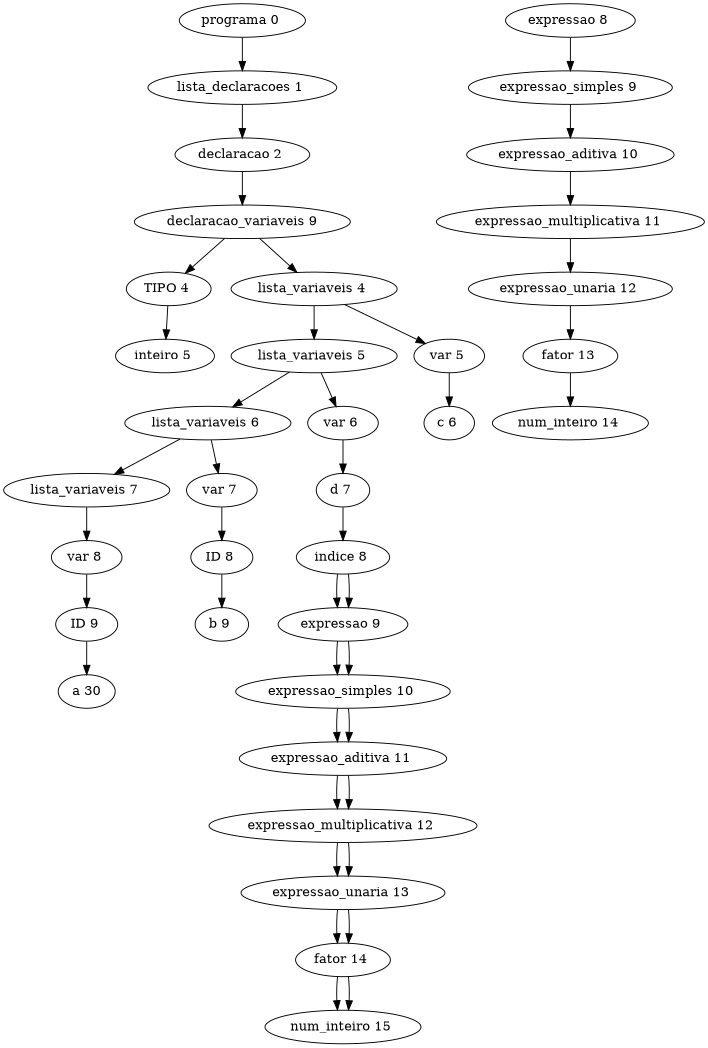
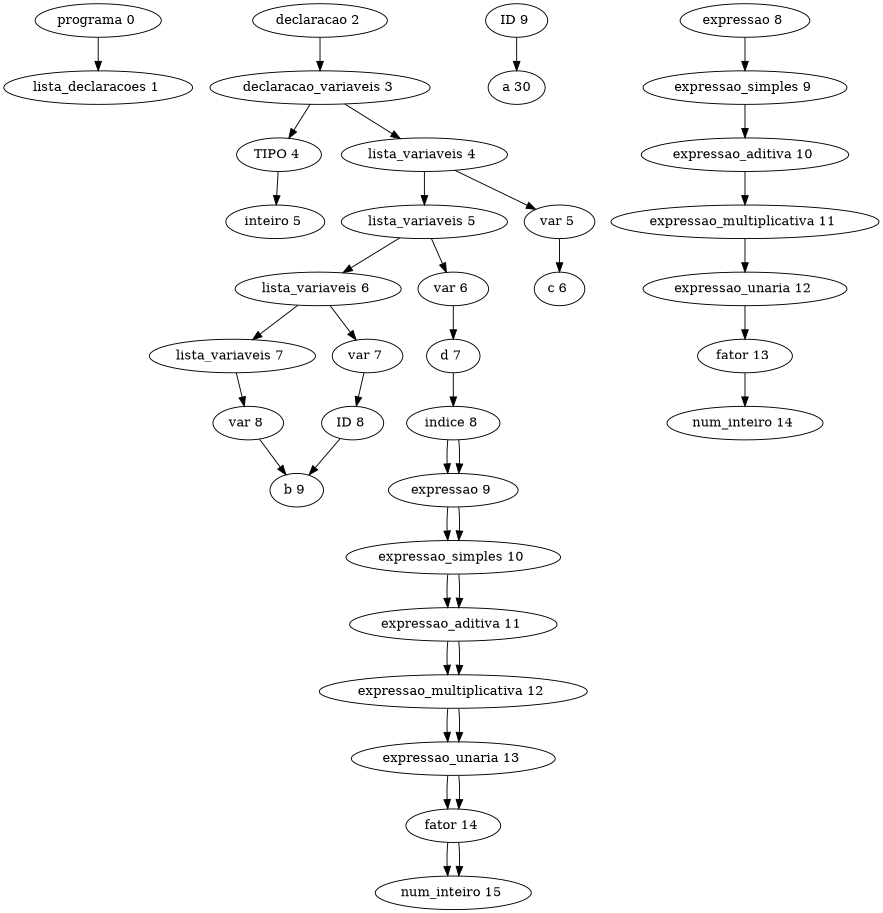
(242, 117) -> none
(242, 222) -> (320, 88)
(87, 586) -> (270, 453)
